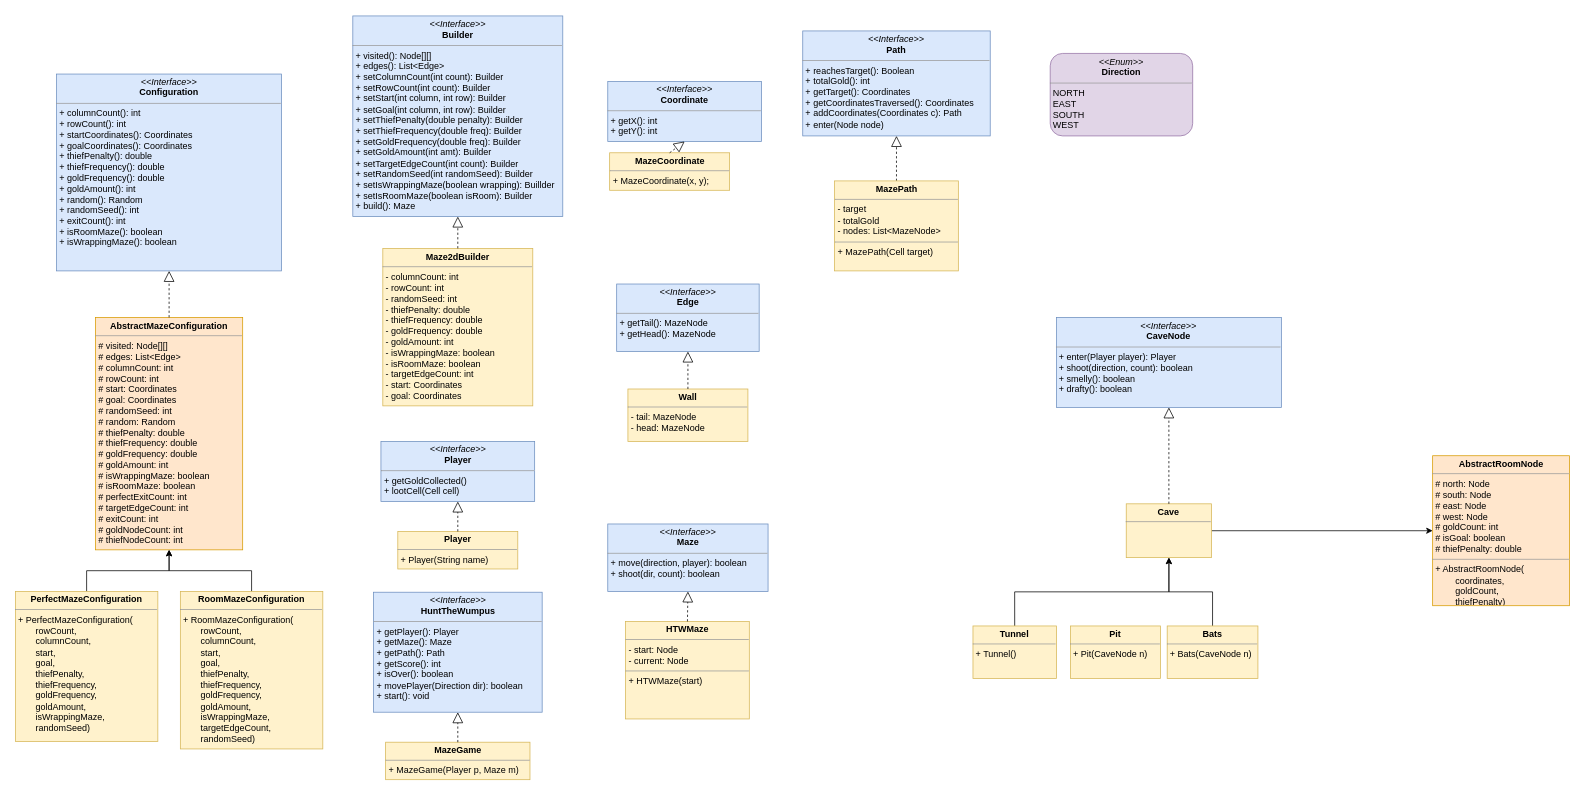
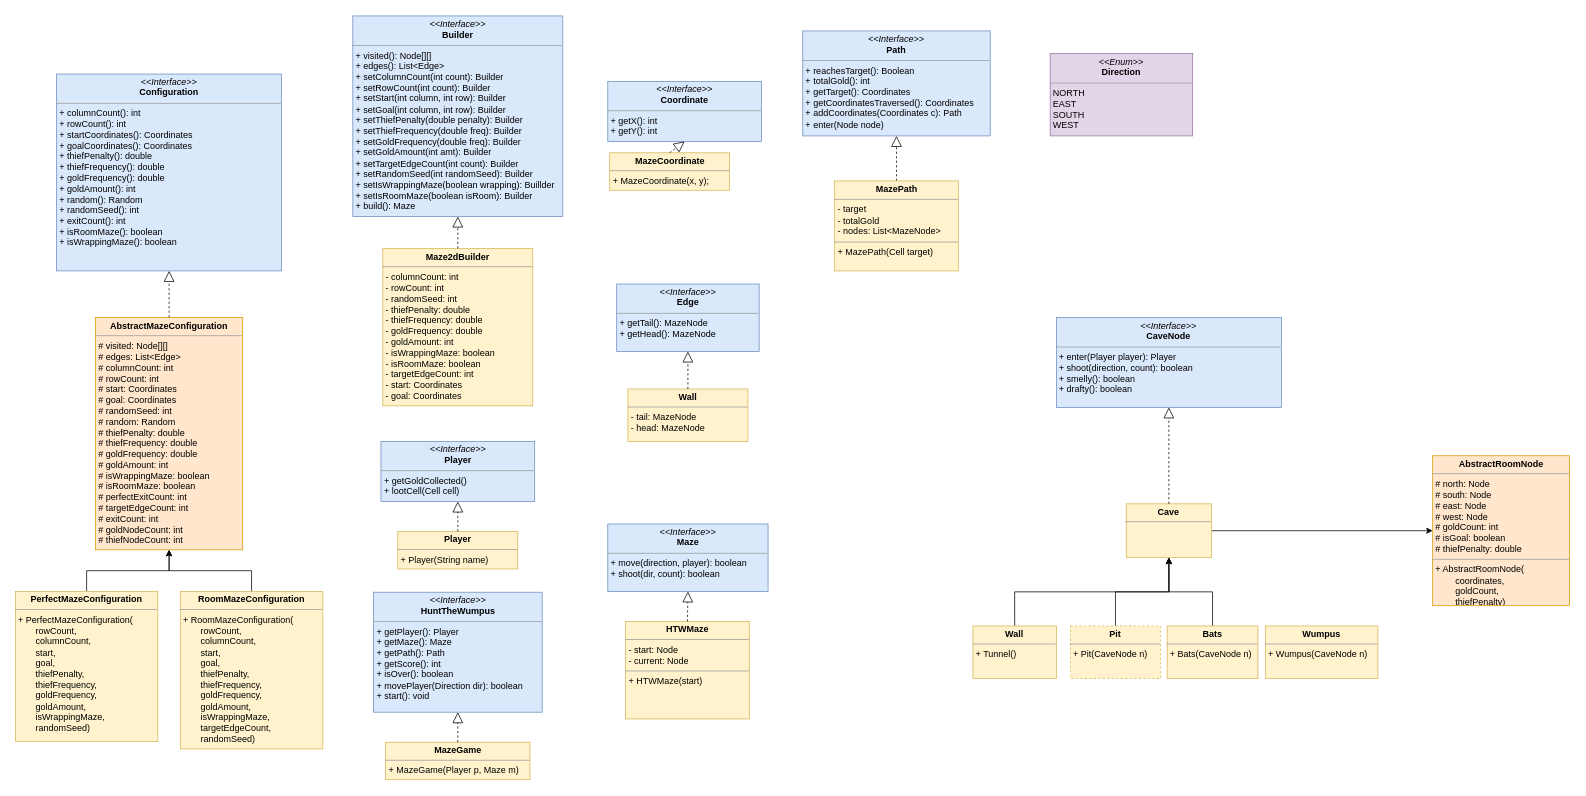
(1122, 95) -> (1122, 95)
none -> (1116, 610)
(996, 637) -> (996, 637)
(1116, 652) -> (1116, 652)
none -> (1322, 652)
